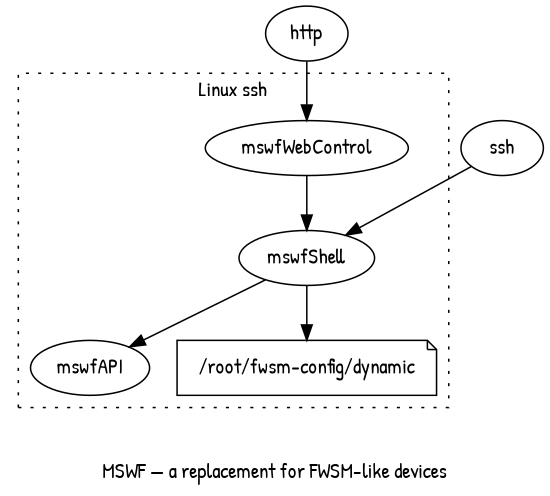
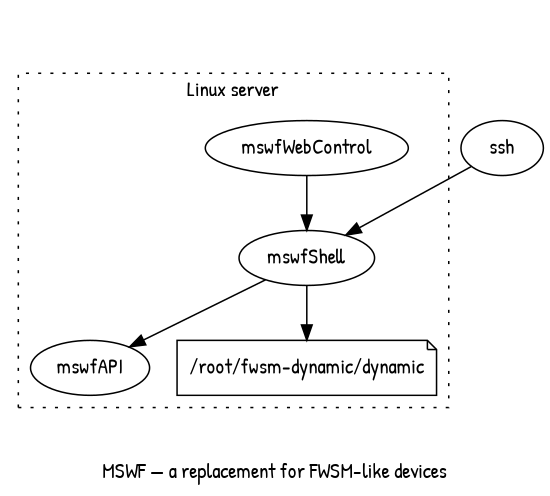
(307, 34) -> none
(234, 91) -> (234, 91)
(307, 368) -> (307, 368)
